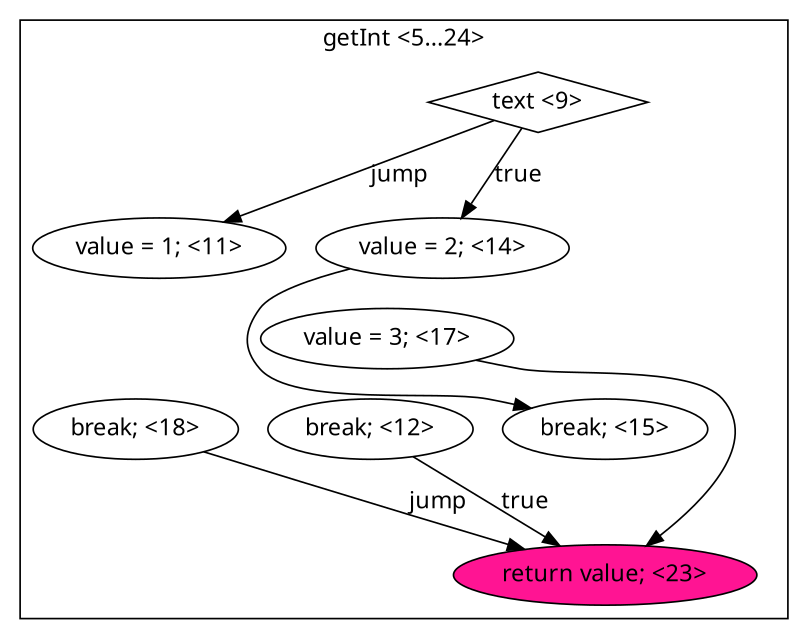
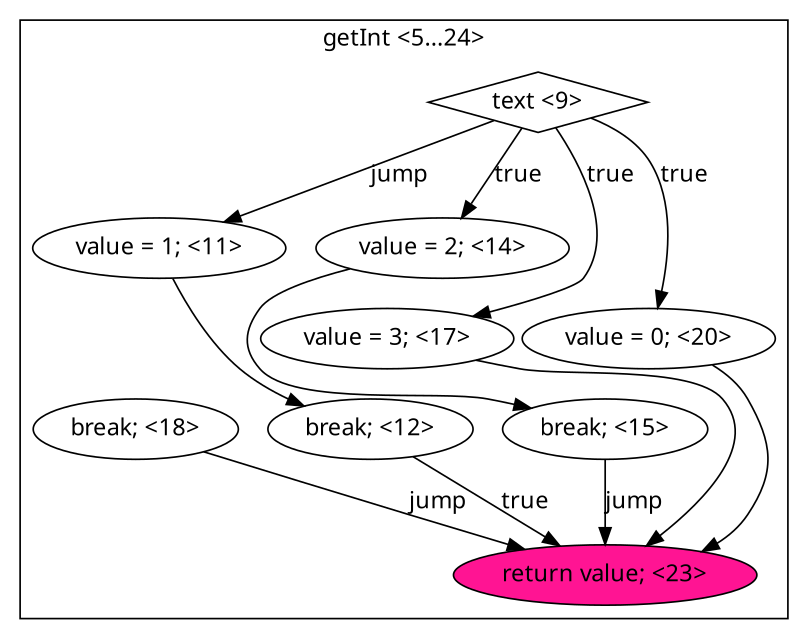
none -> (595, 250)
none -> (649, 339)
none -> (220, 349)
none -> (605, 494)
